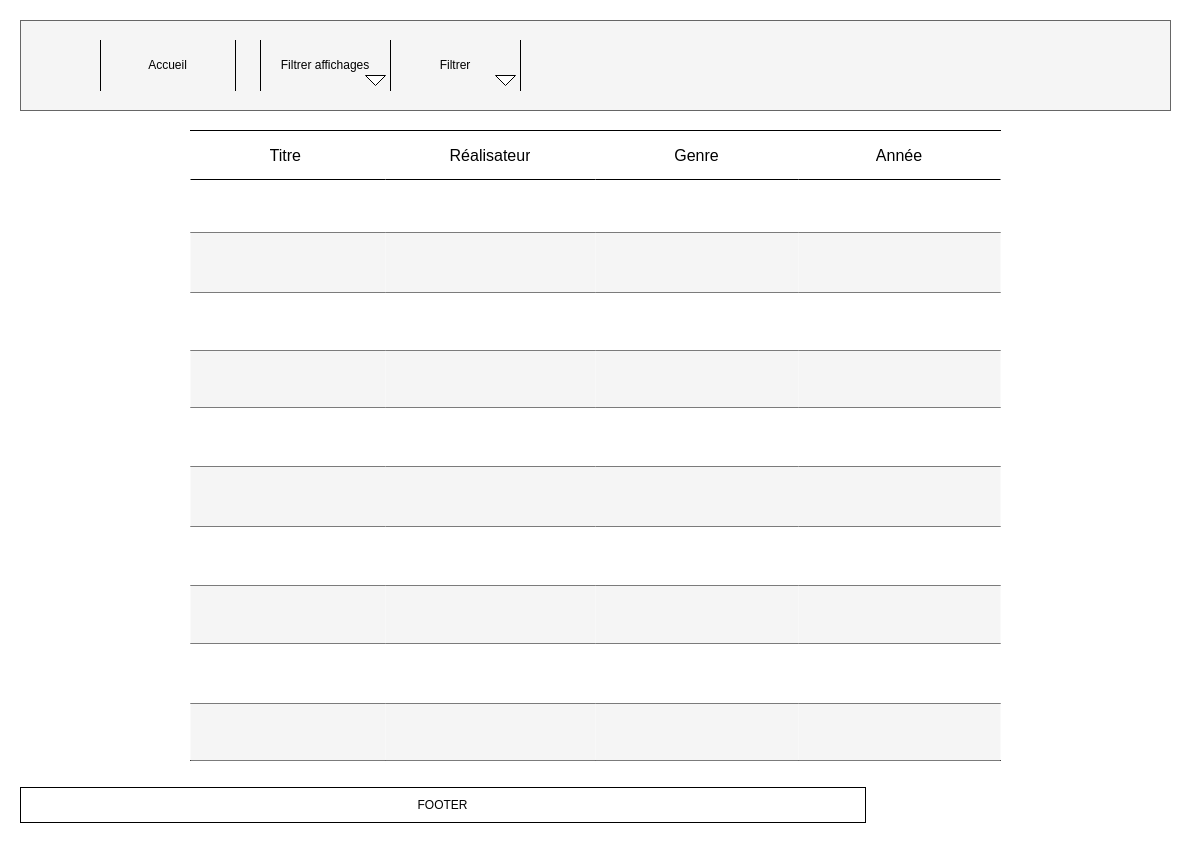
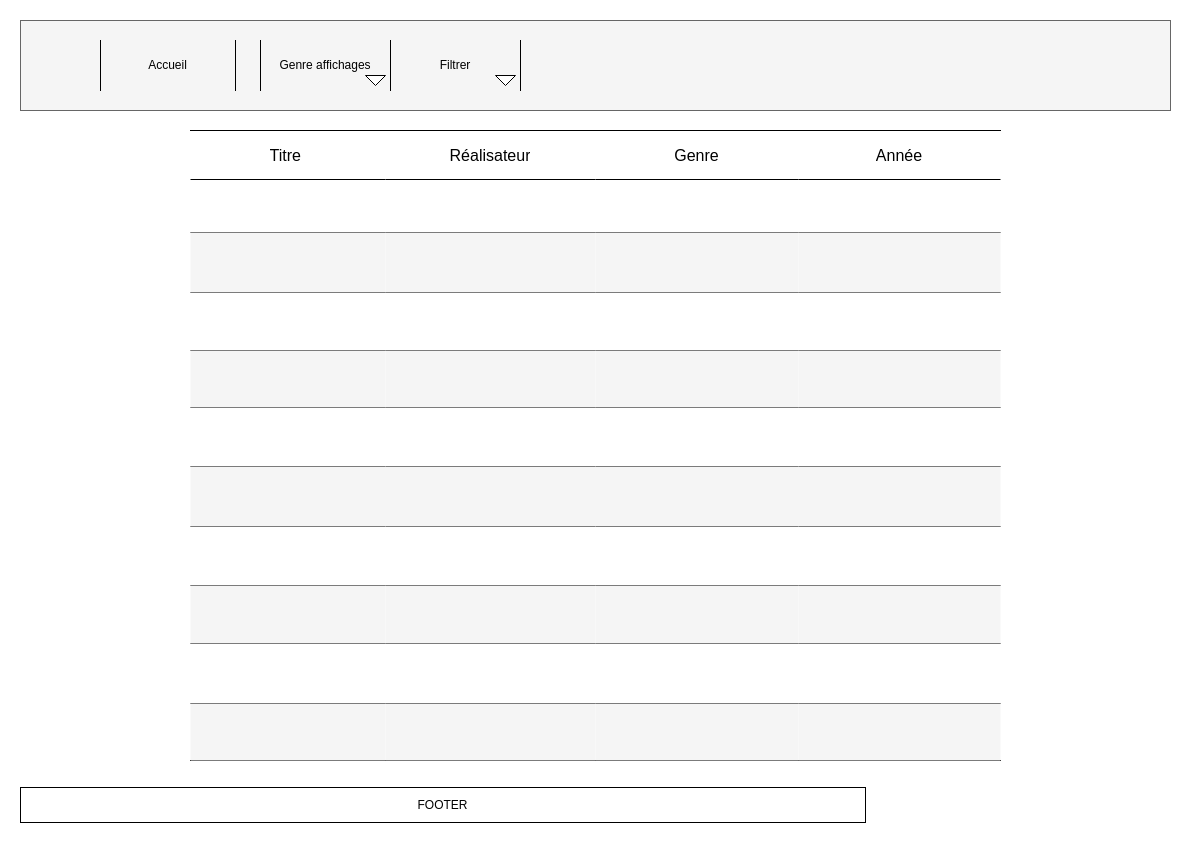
(326, 66) -> (326, 66)
